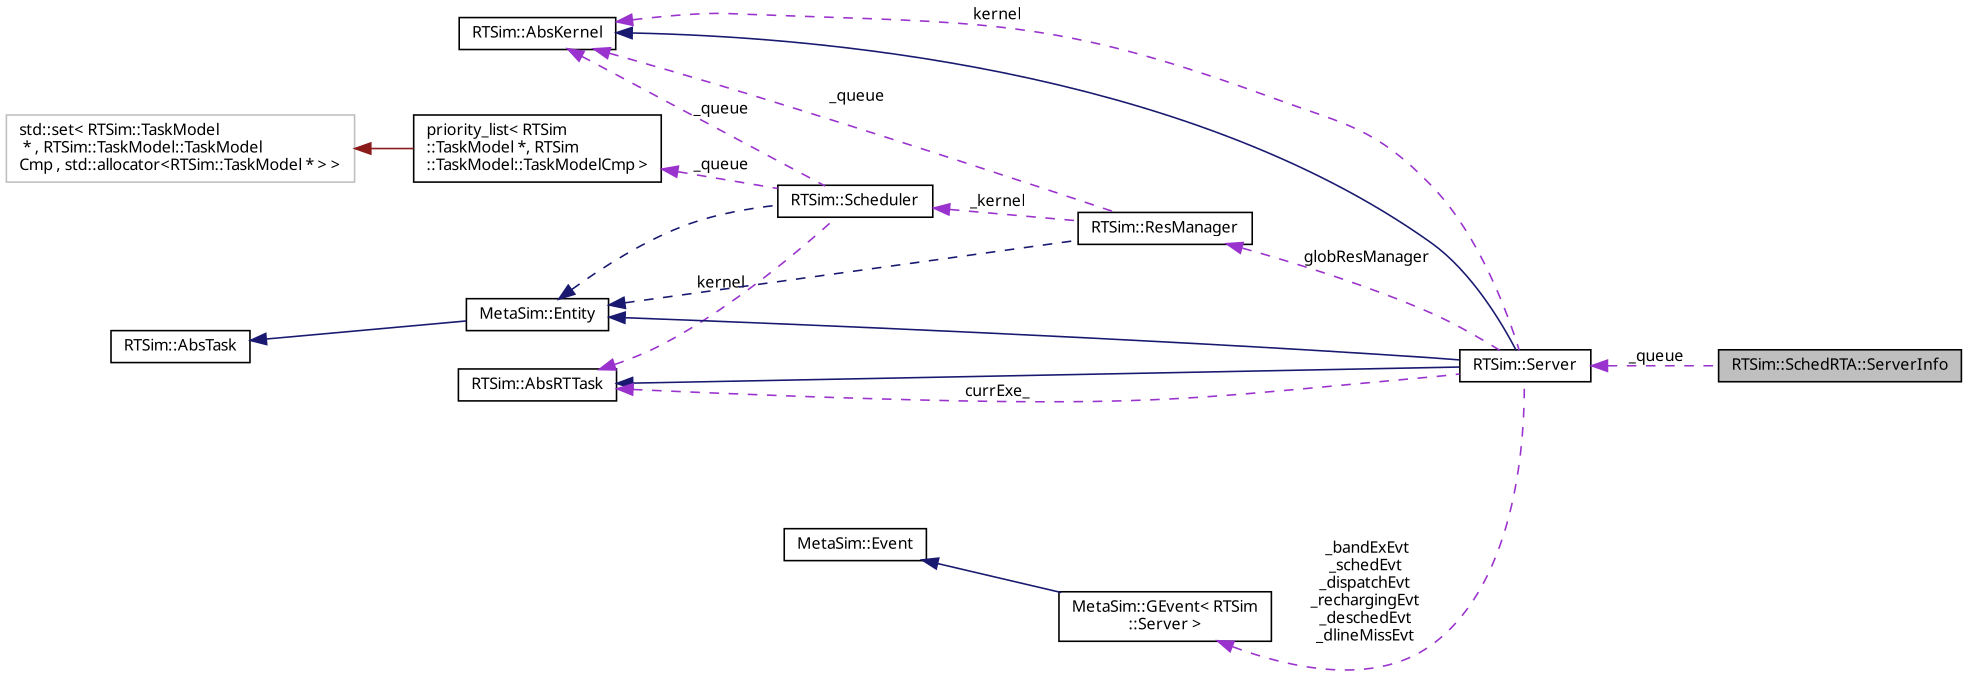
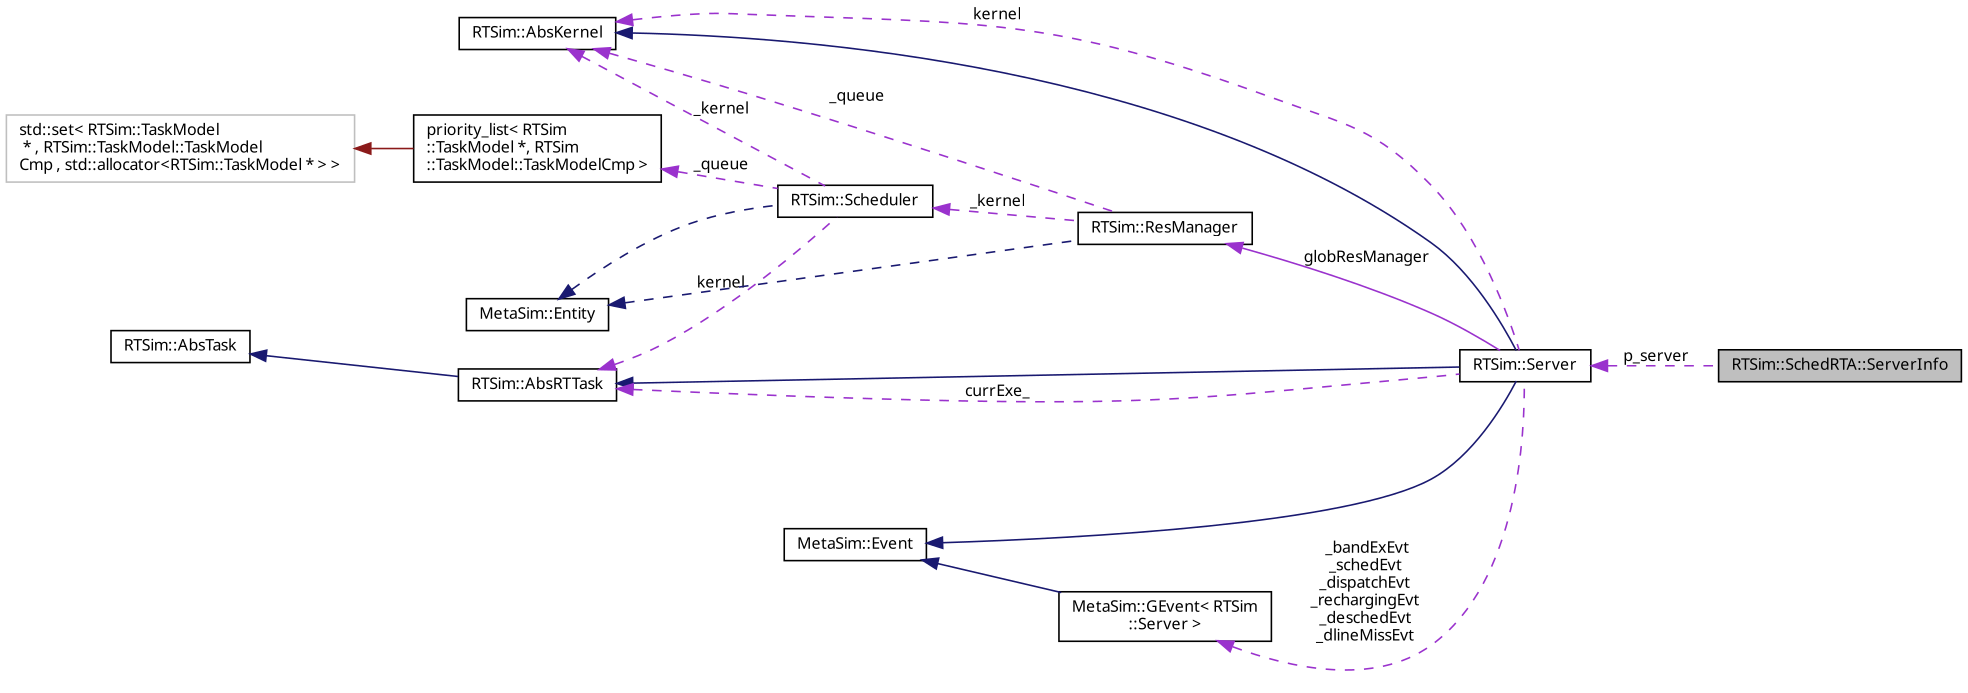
(720, 109) -> (720, 109)
(1375, 291) -> (1375, 291)
(366, 330) -> (362, 366)
(1043, 336) -> (1255, 520)
(1655, 357) -> (1655, 357)
